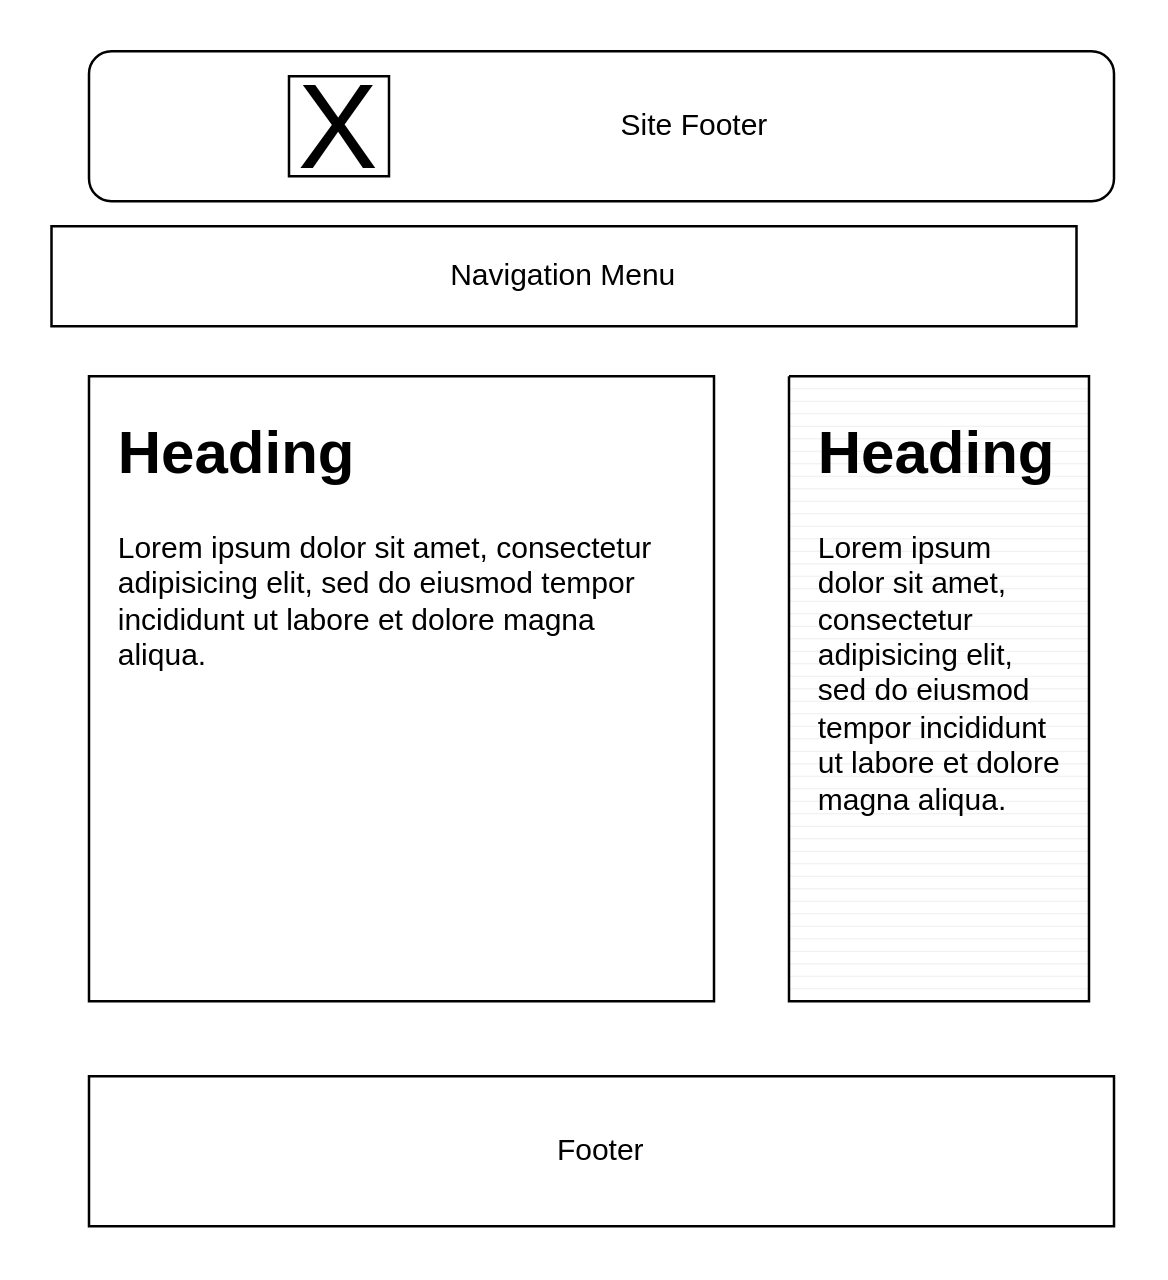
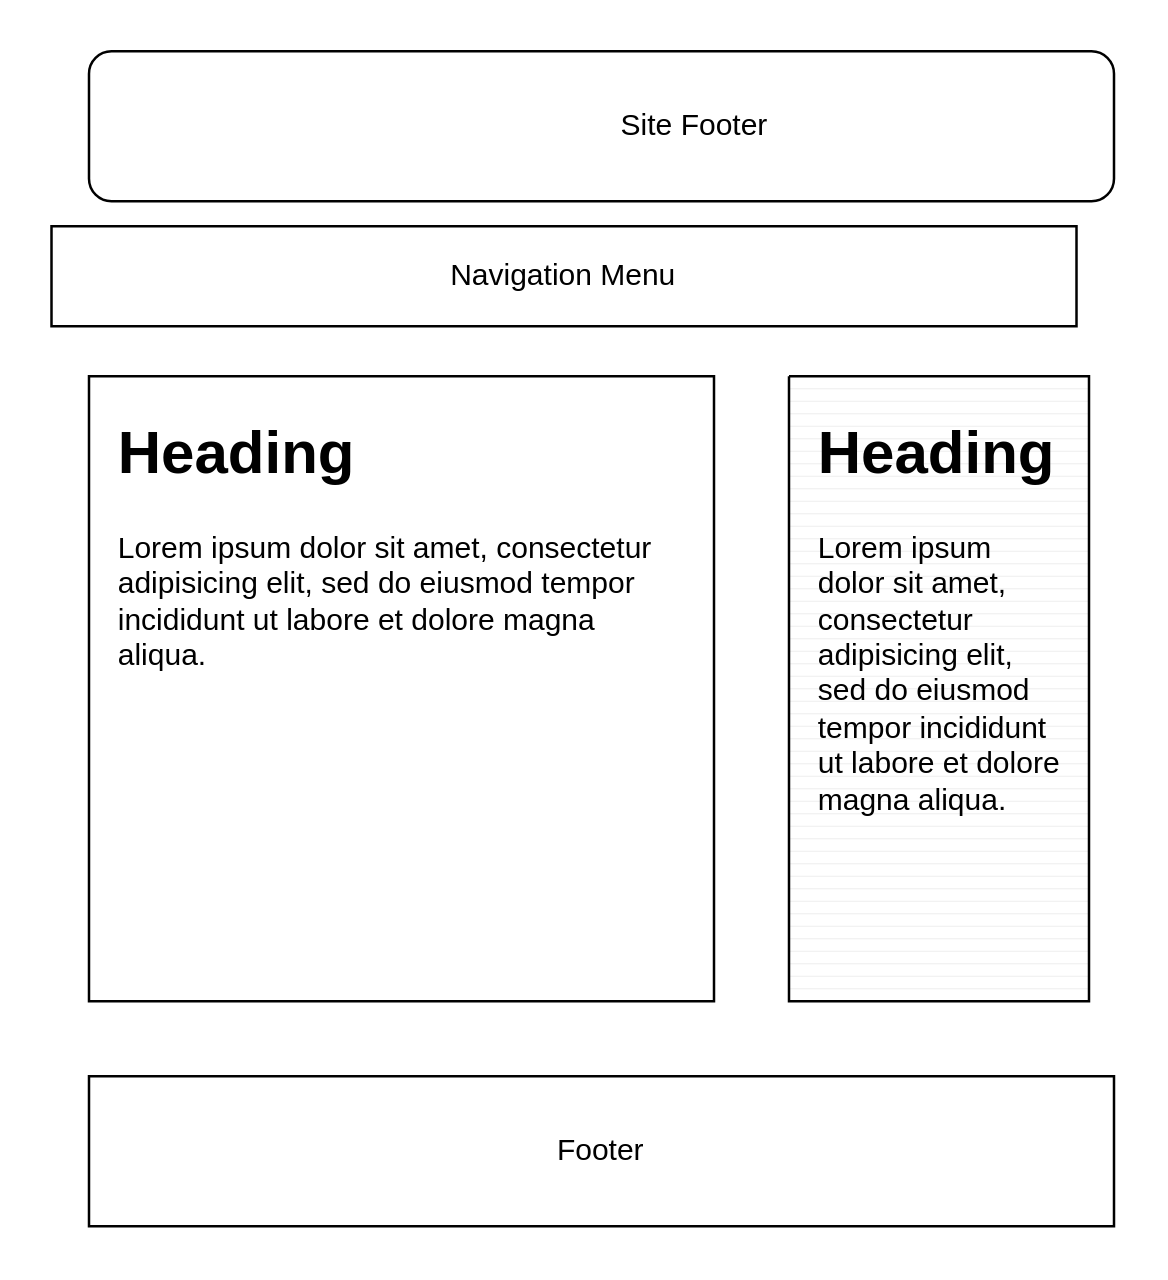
(339, 126) -> none
